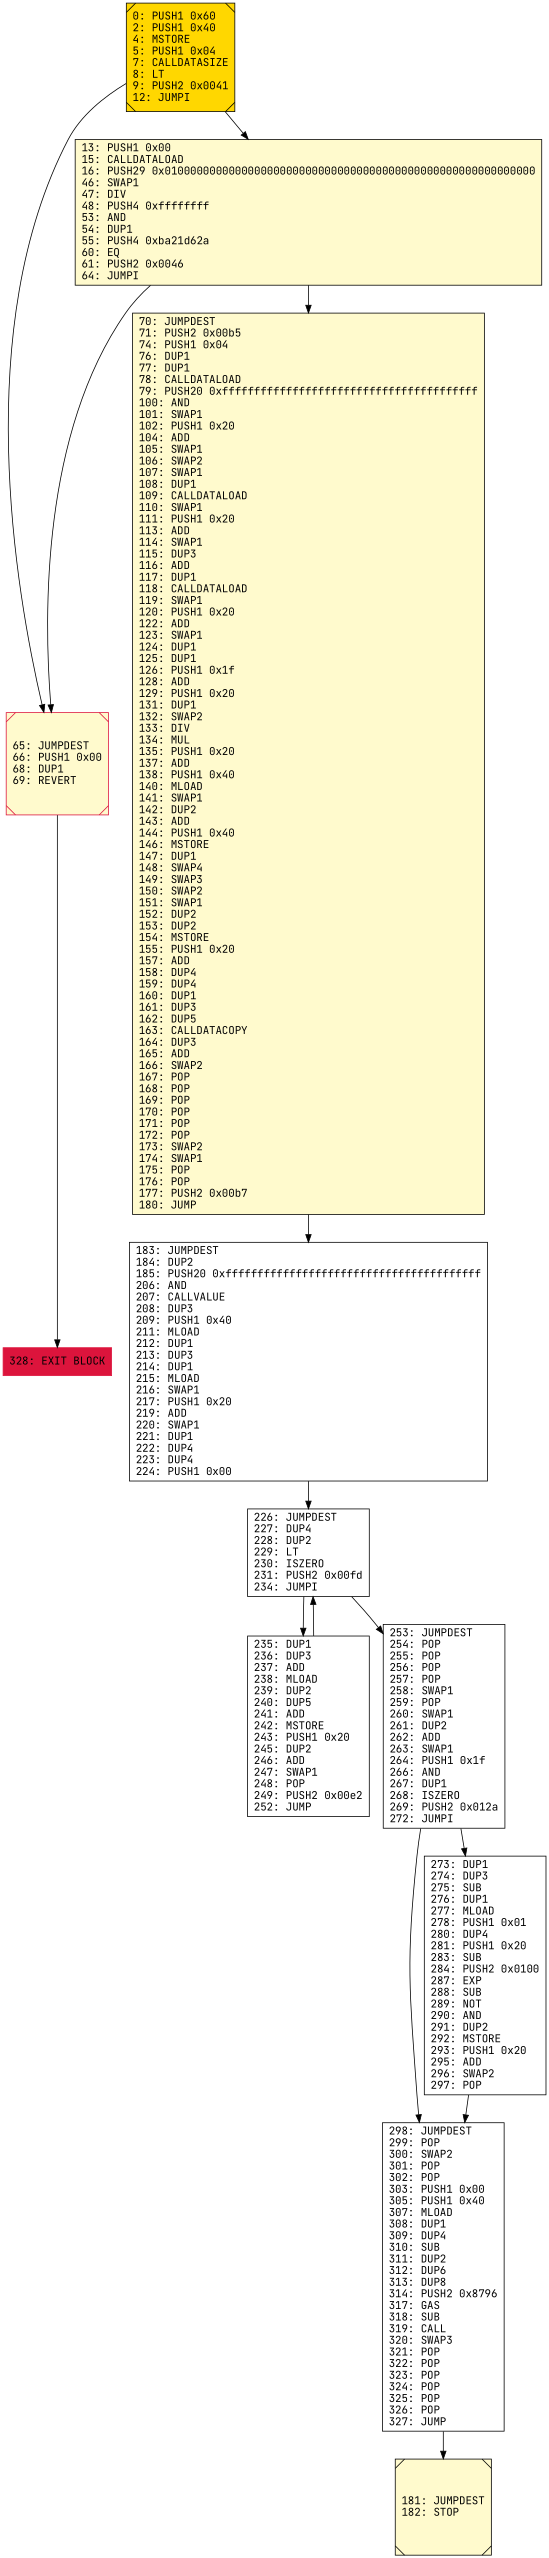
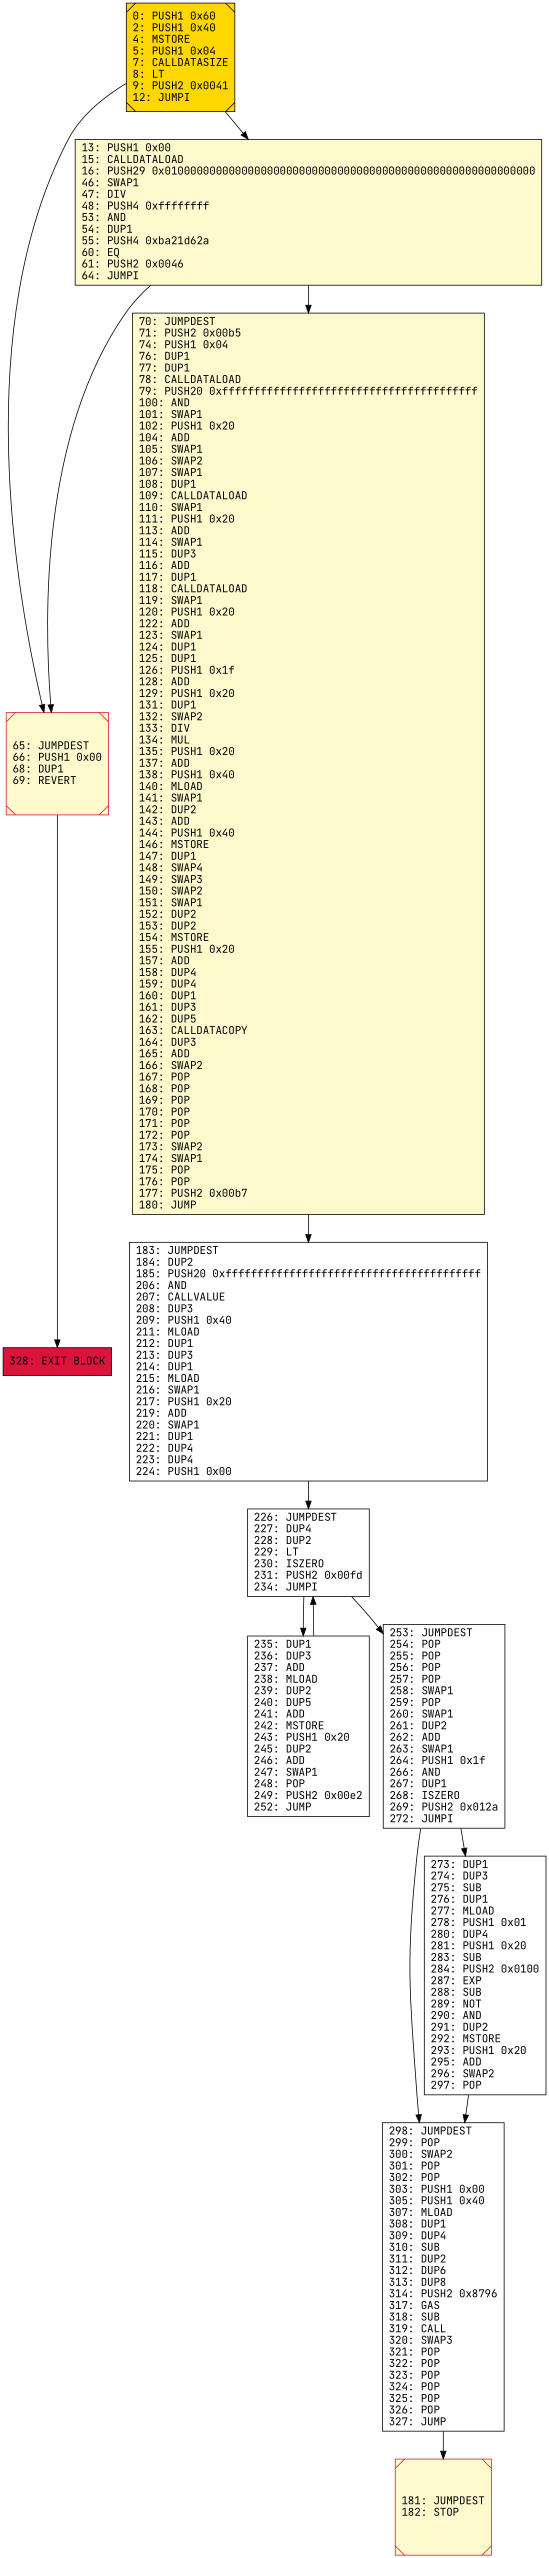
(57, 1362) -> (57, 1362)
(443, 2507) -> (443, 2507)
